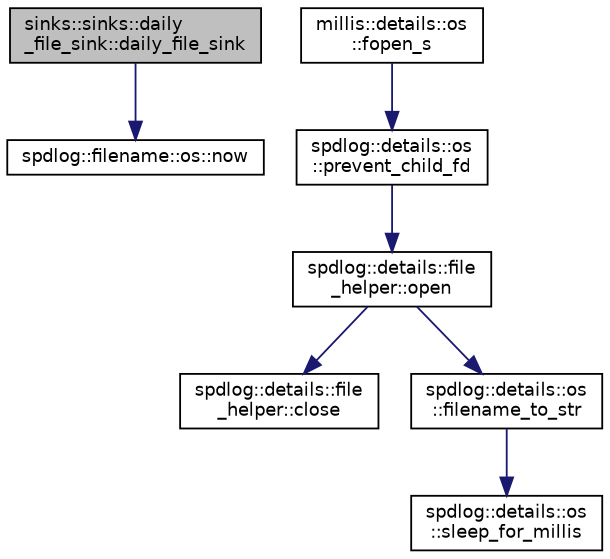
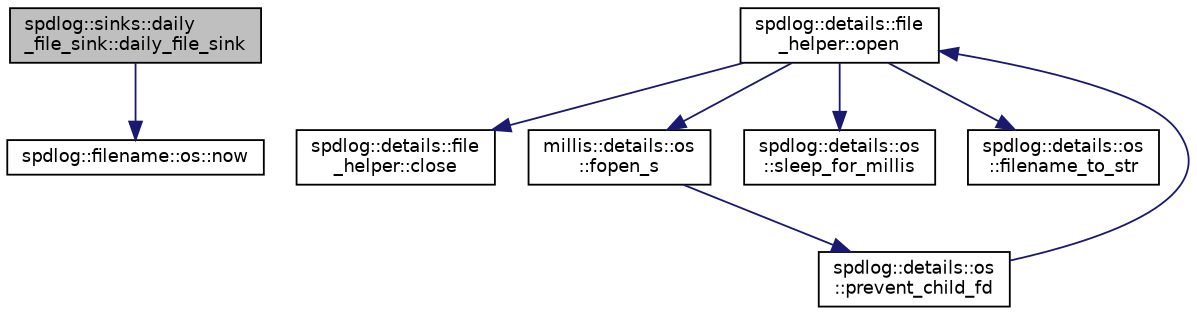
(136, 35) -> (136, 35)
none -> (738, 92)
(507, 453) -> (840, 87)
